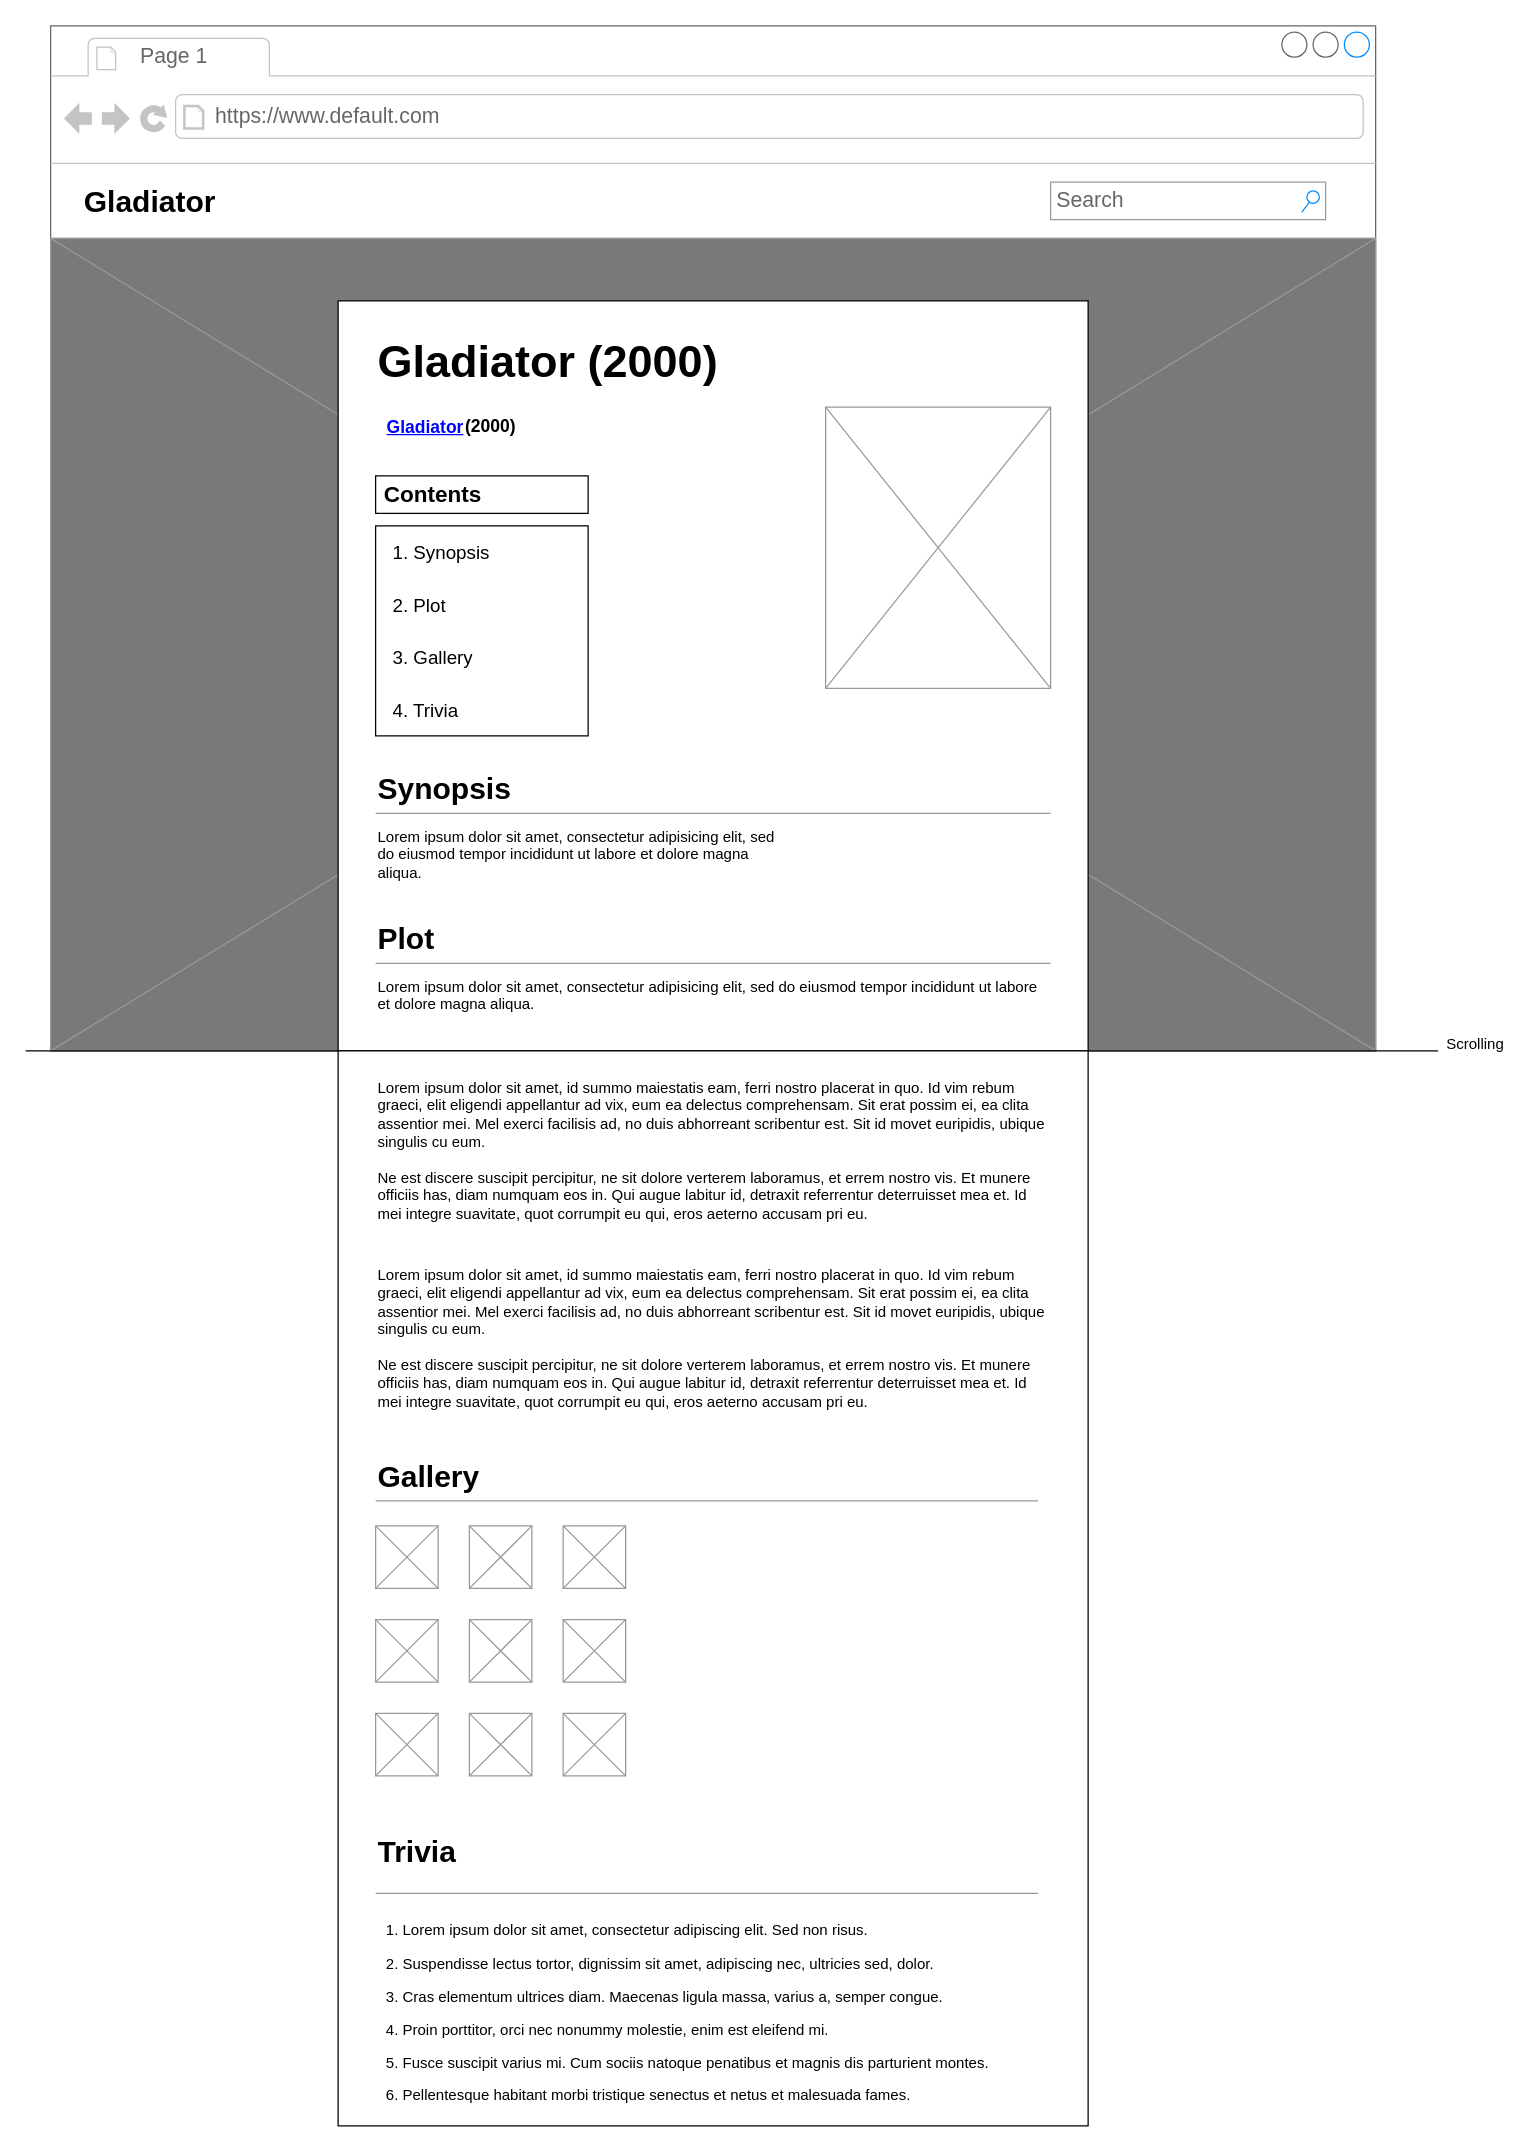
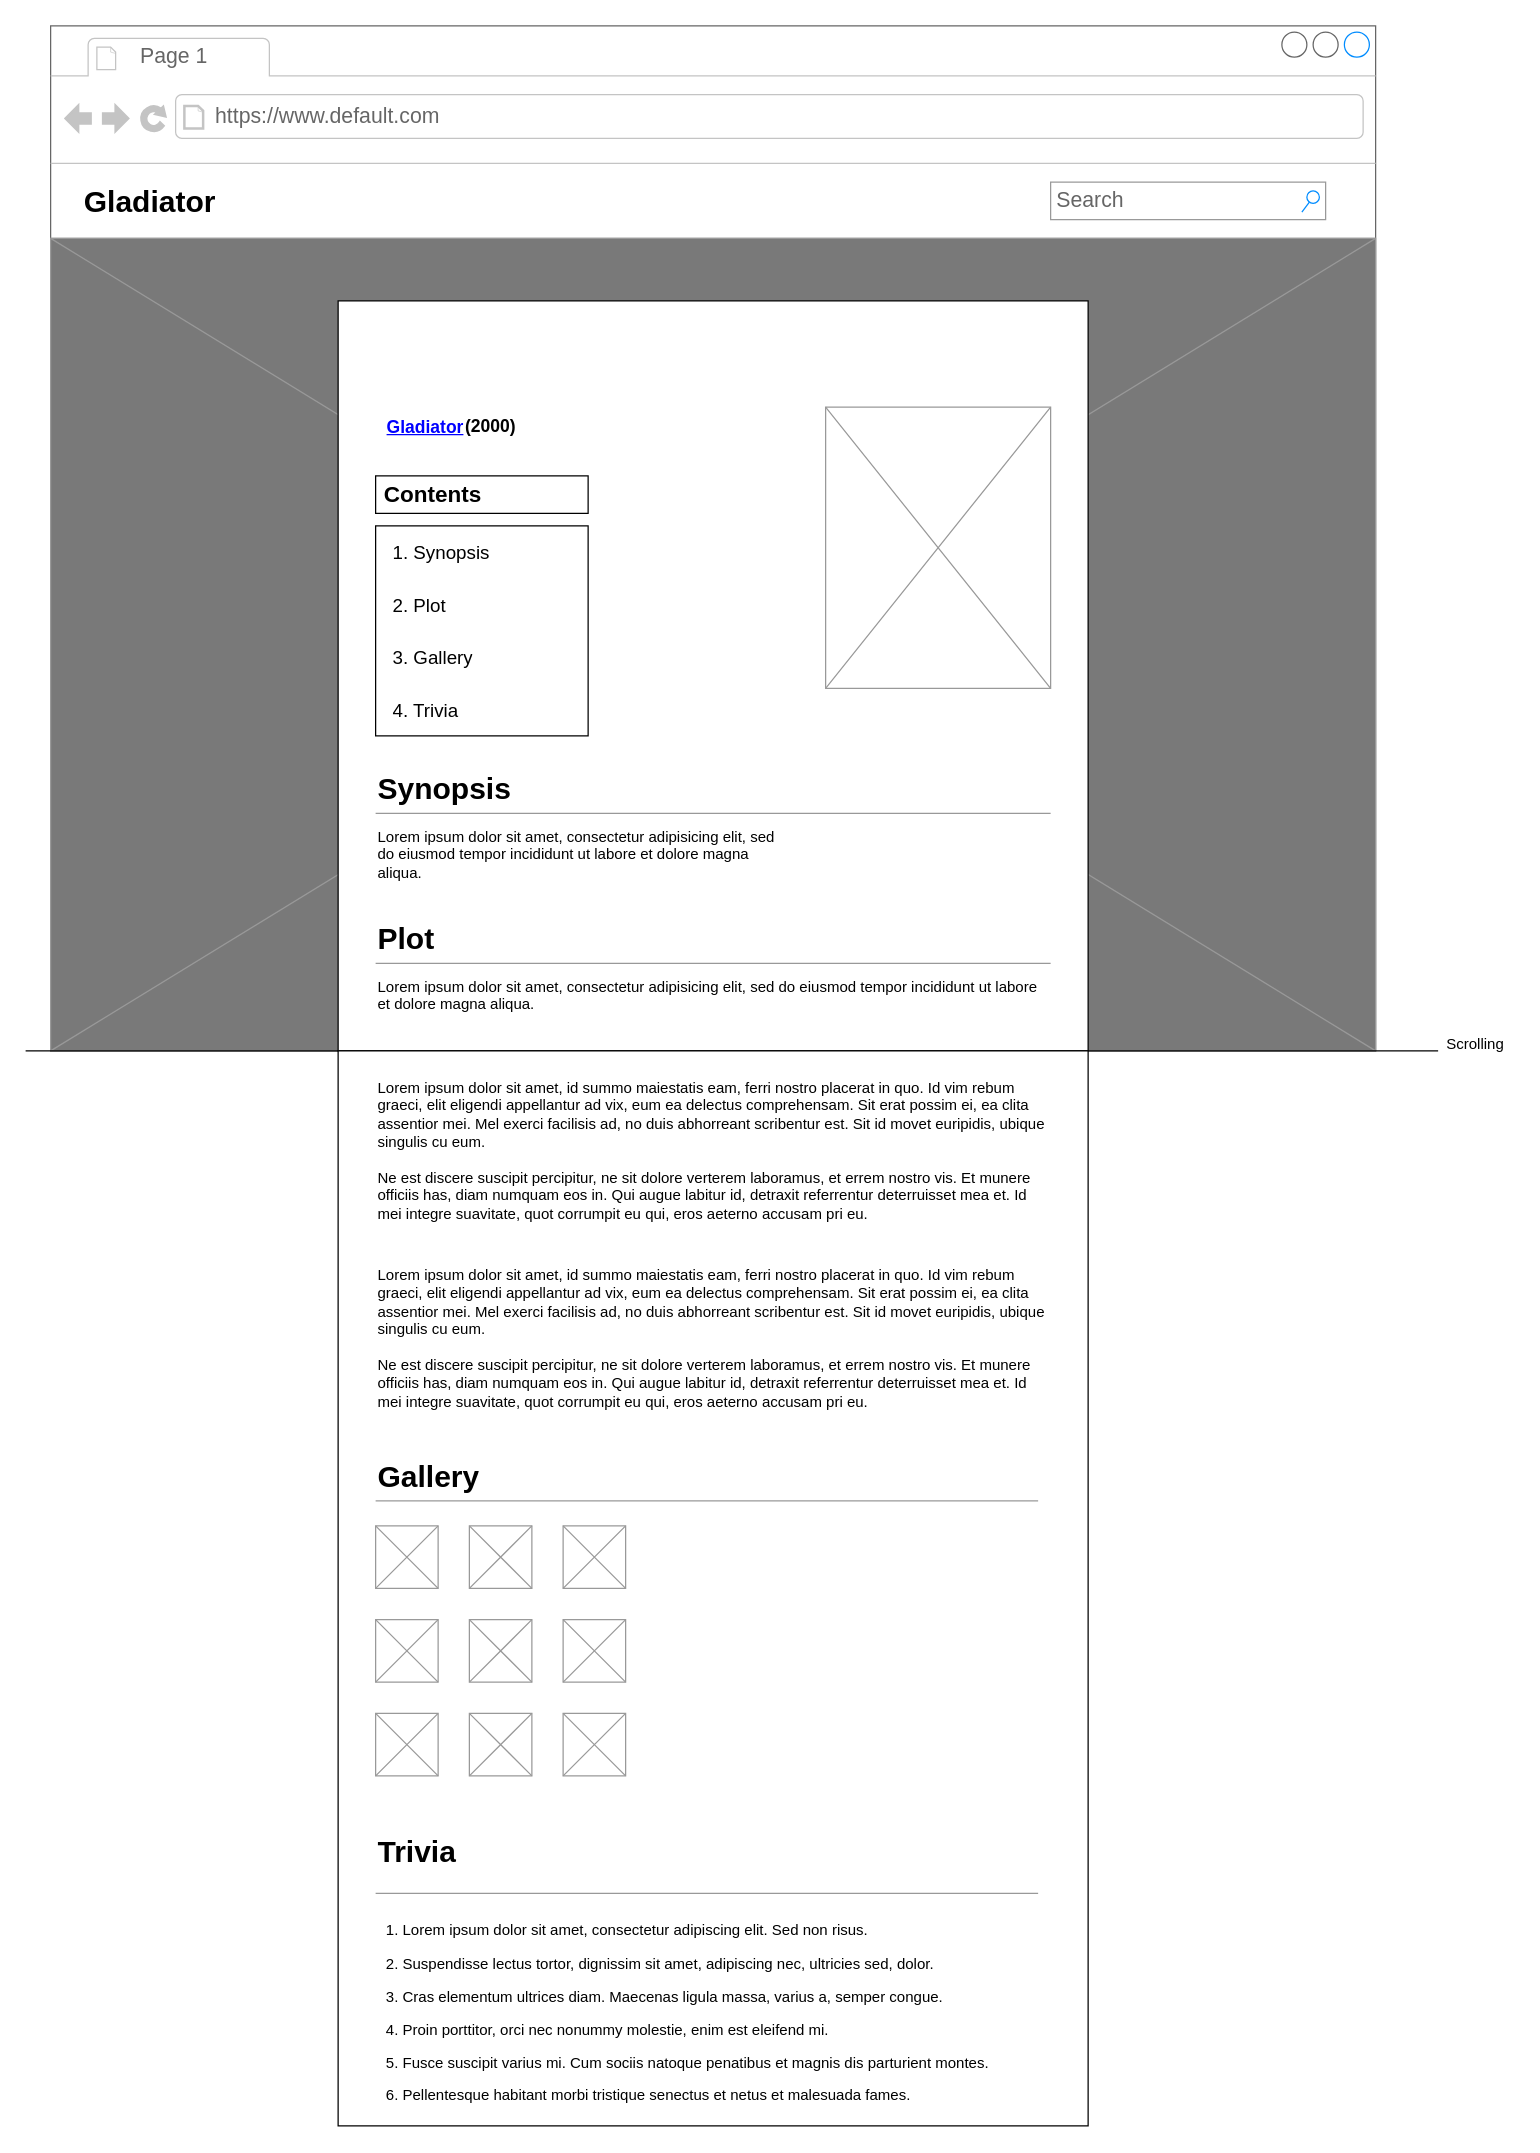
(576, 357) -> none
